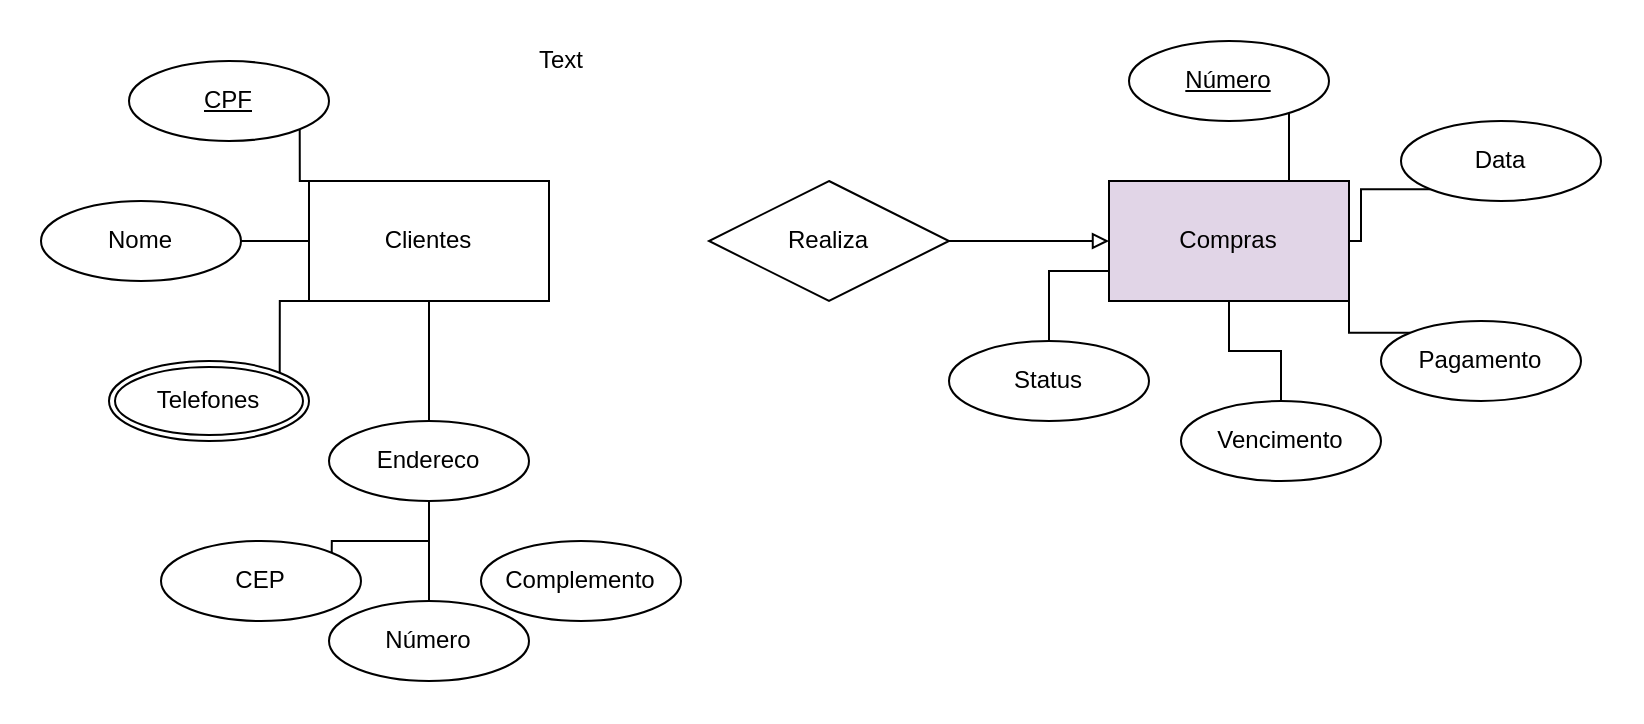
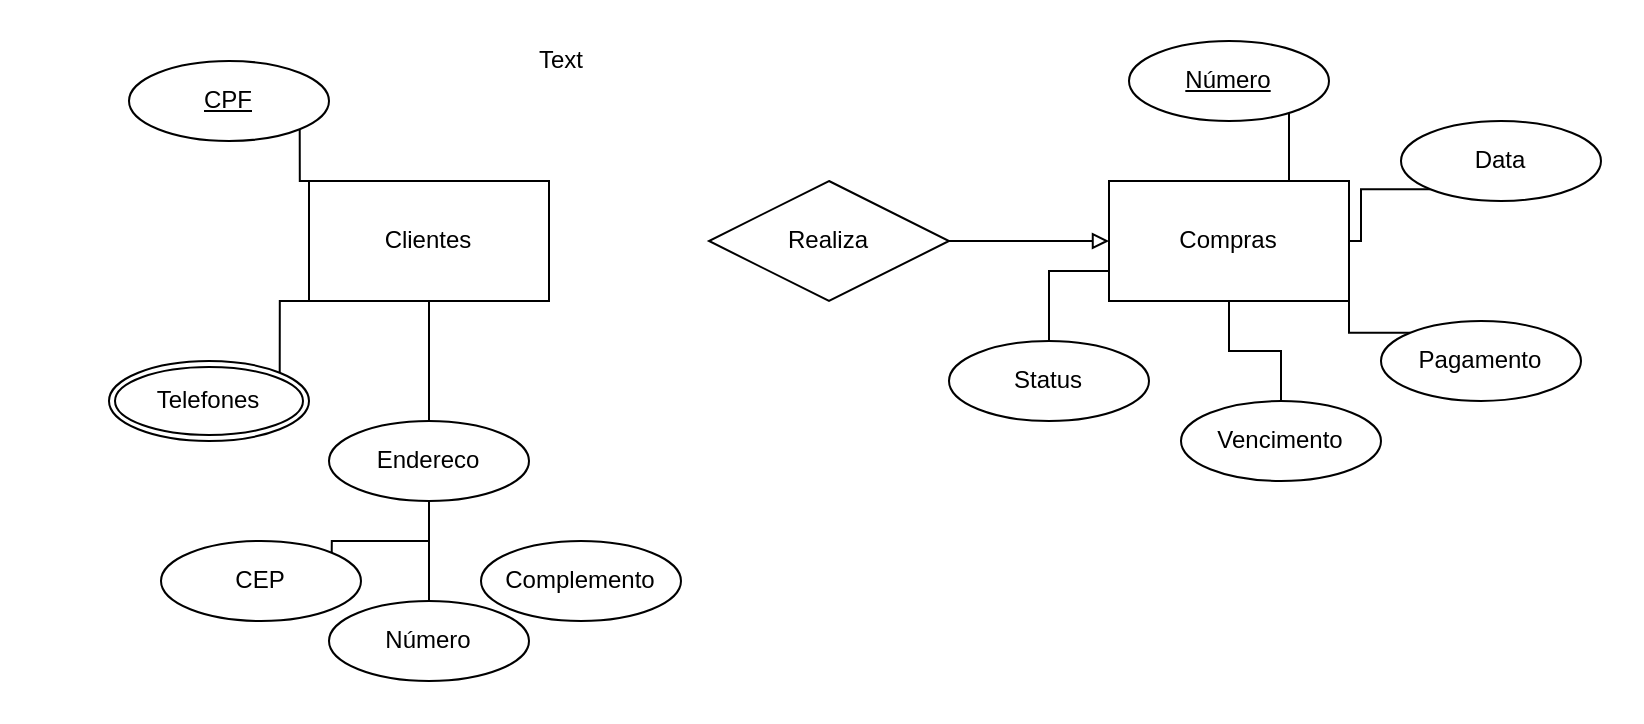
(141, 241) -> none
(275, 241) -> none
(1229, 241) -> (1229, 241)
